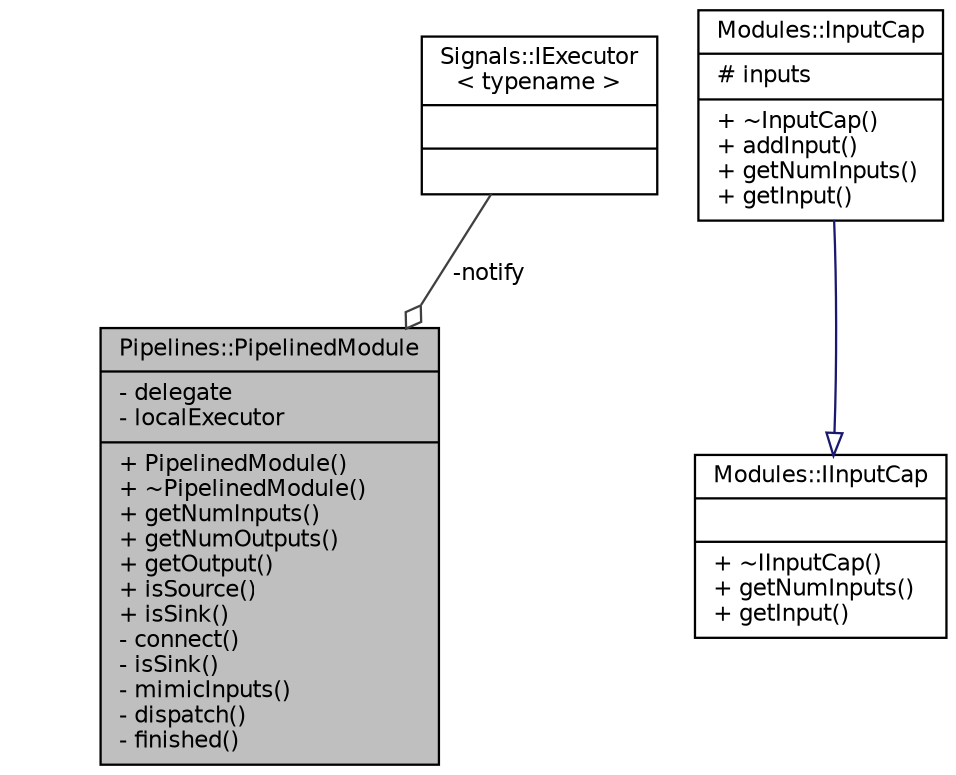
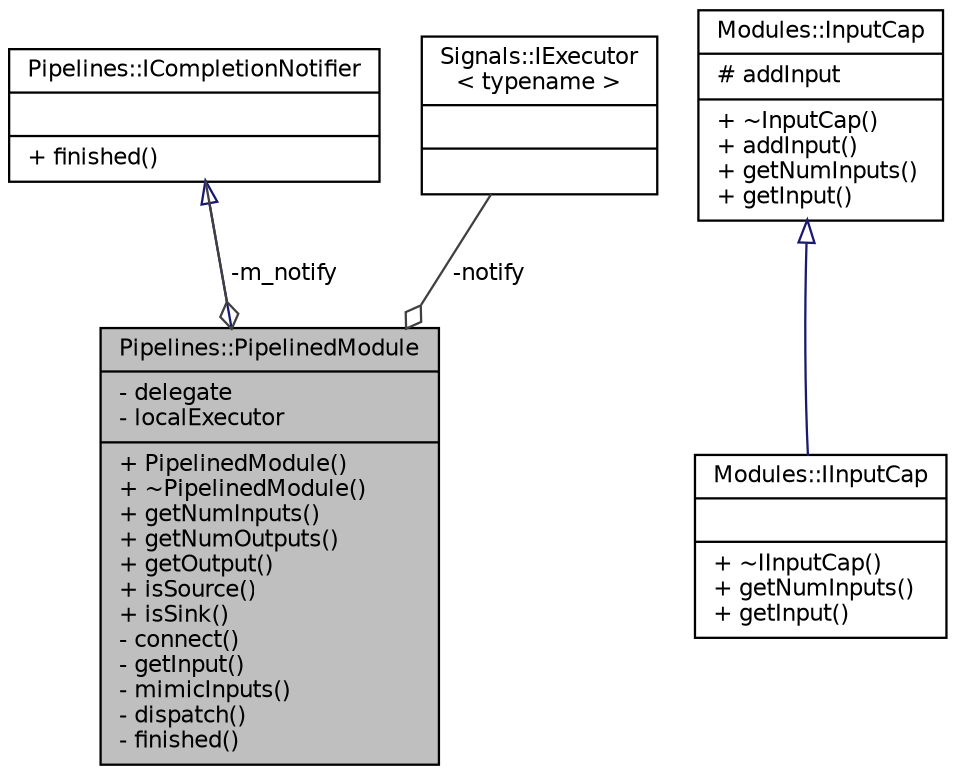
(765, 75) -> (780, 75)
none -> (194, 115)
(836, 326) -> (805, 350)
(169, 665) -> (182, 665)
